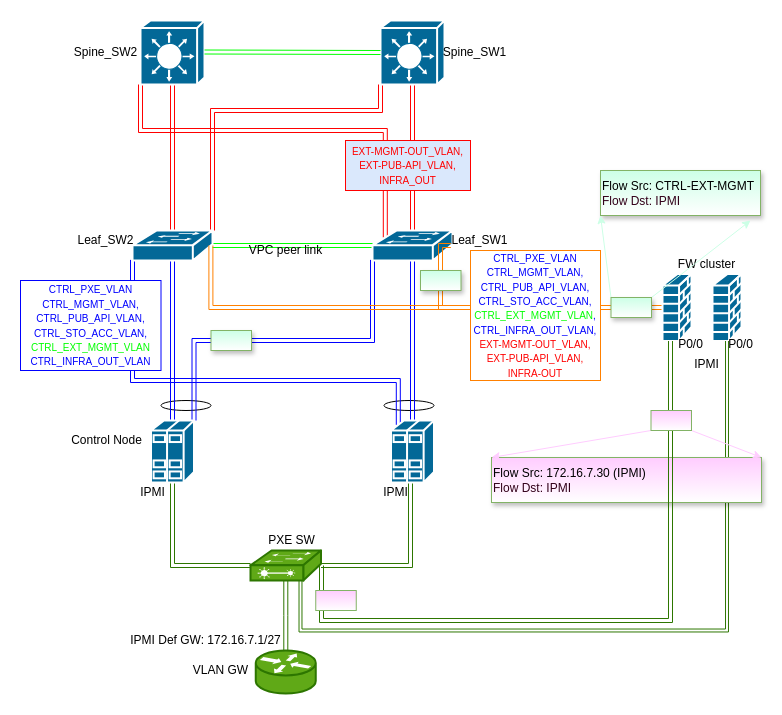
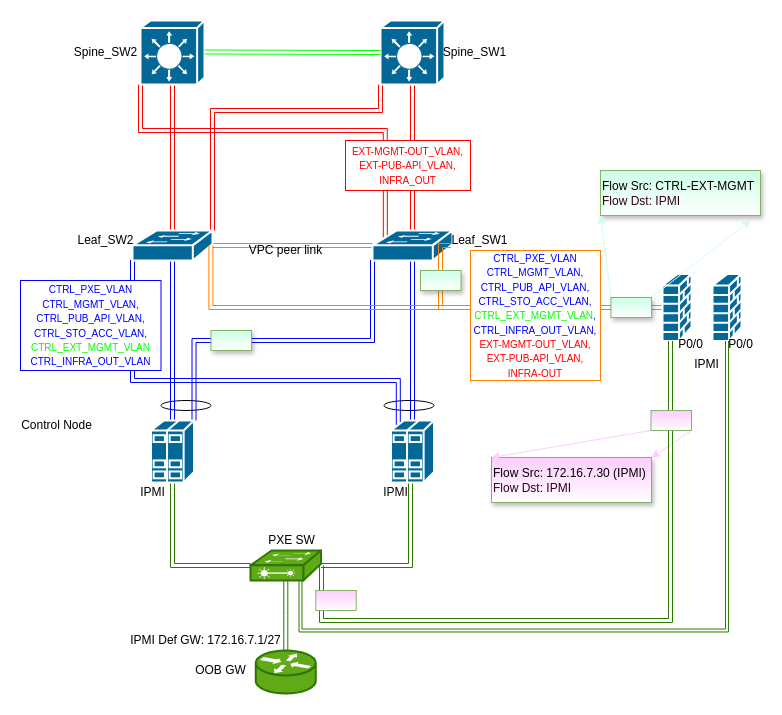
(408, 166) -> (408, 166)
(707, 264) -> none
(106, 441) -> (56, 426)
(627, 480) -> (572, 480)
(221, 671) -> (221, 671)
